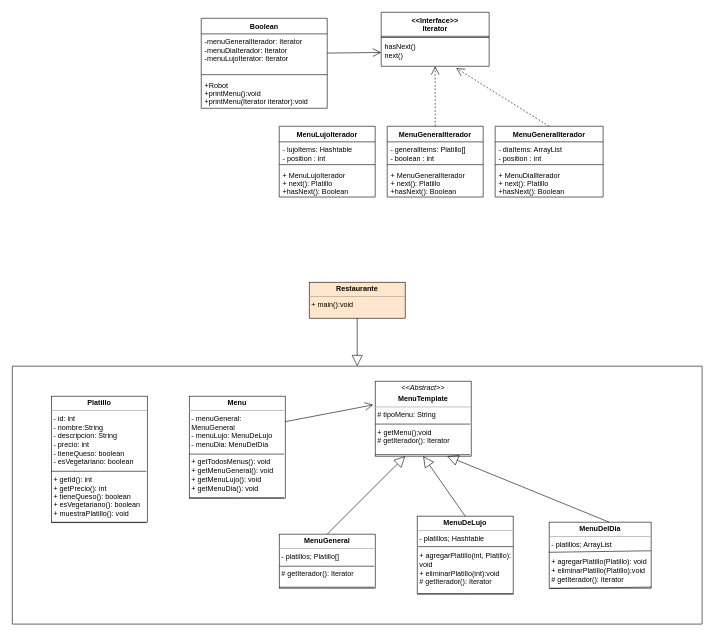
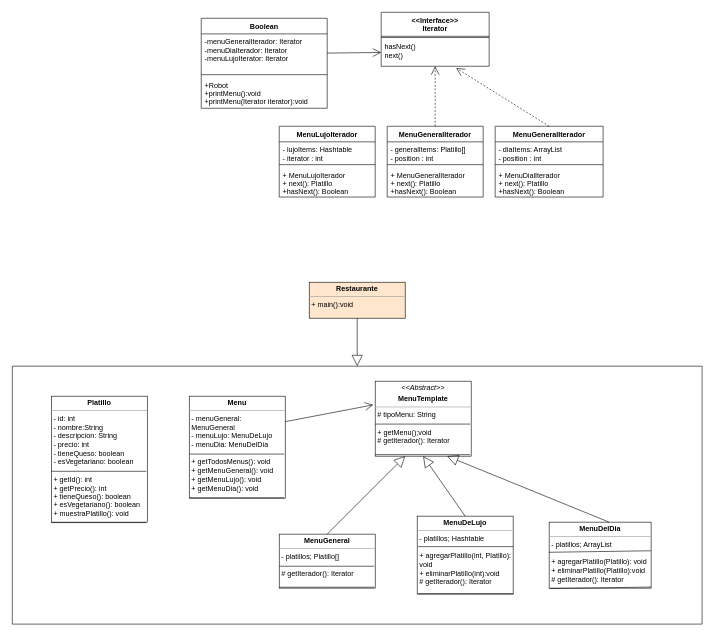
(322, 150) -> (322, 150)
(436, 150) -> (436, 150)
